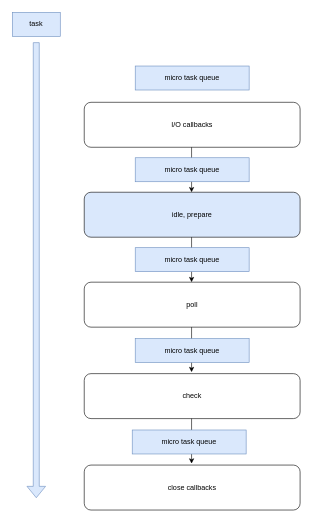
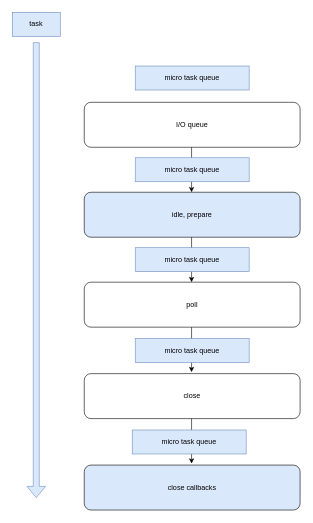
(192, 125) -> (192, 125)
(192, 396) -> (192, 396)
(192, 488) -> (192, 488)
